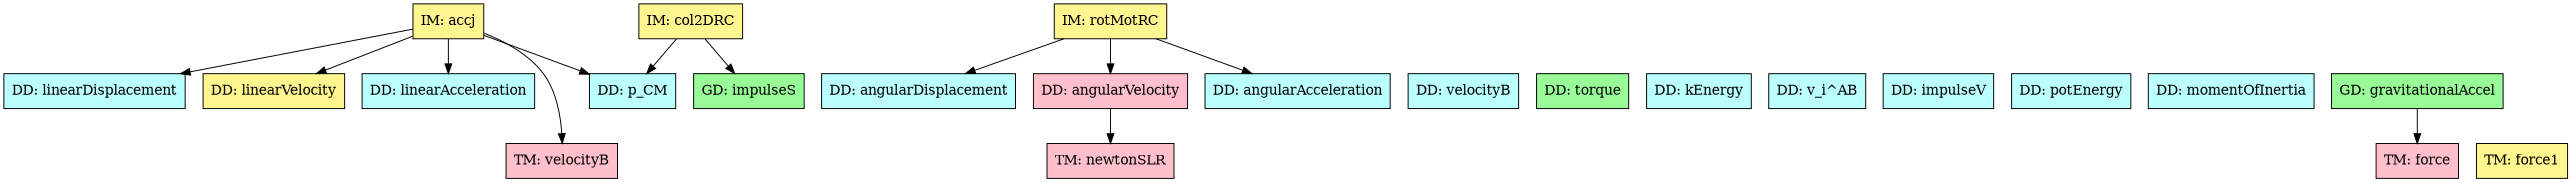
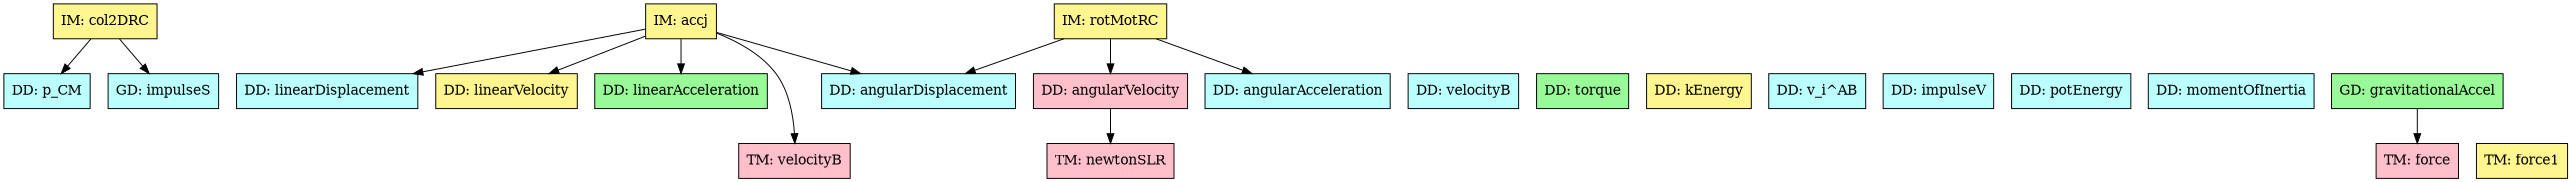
(532, 53) -> (784, 52)
(448, 91) -> (681, 91)
(749, 91) -> (163, 91)
(1699, 91) -> (1699, 91)
